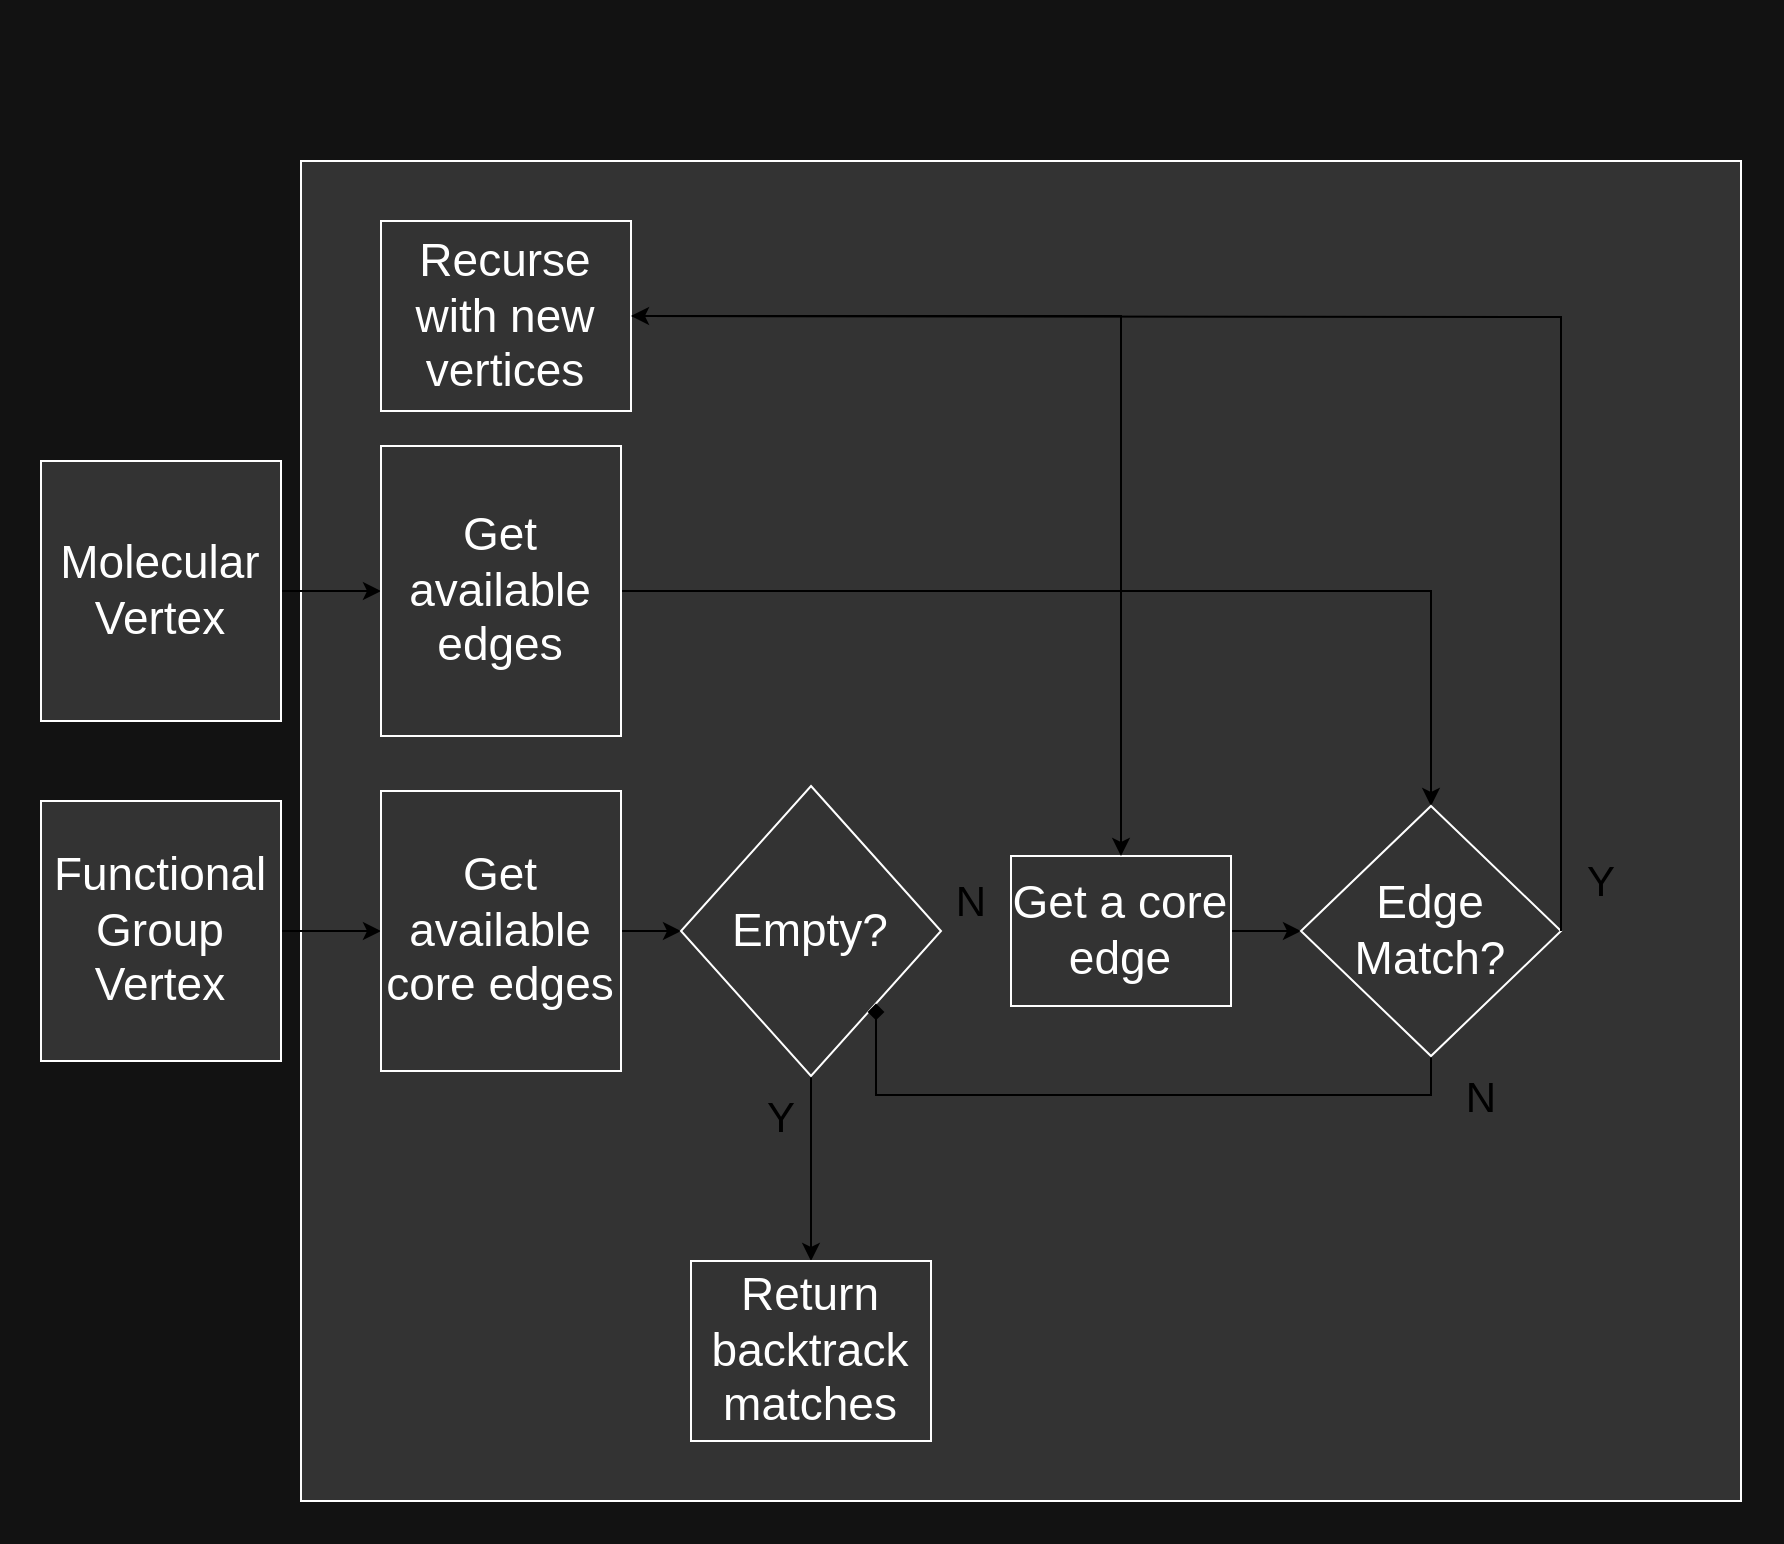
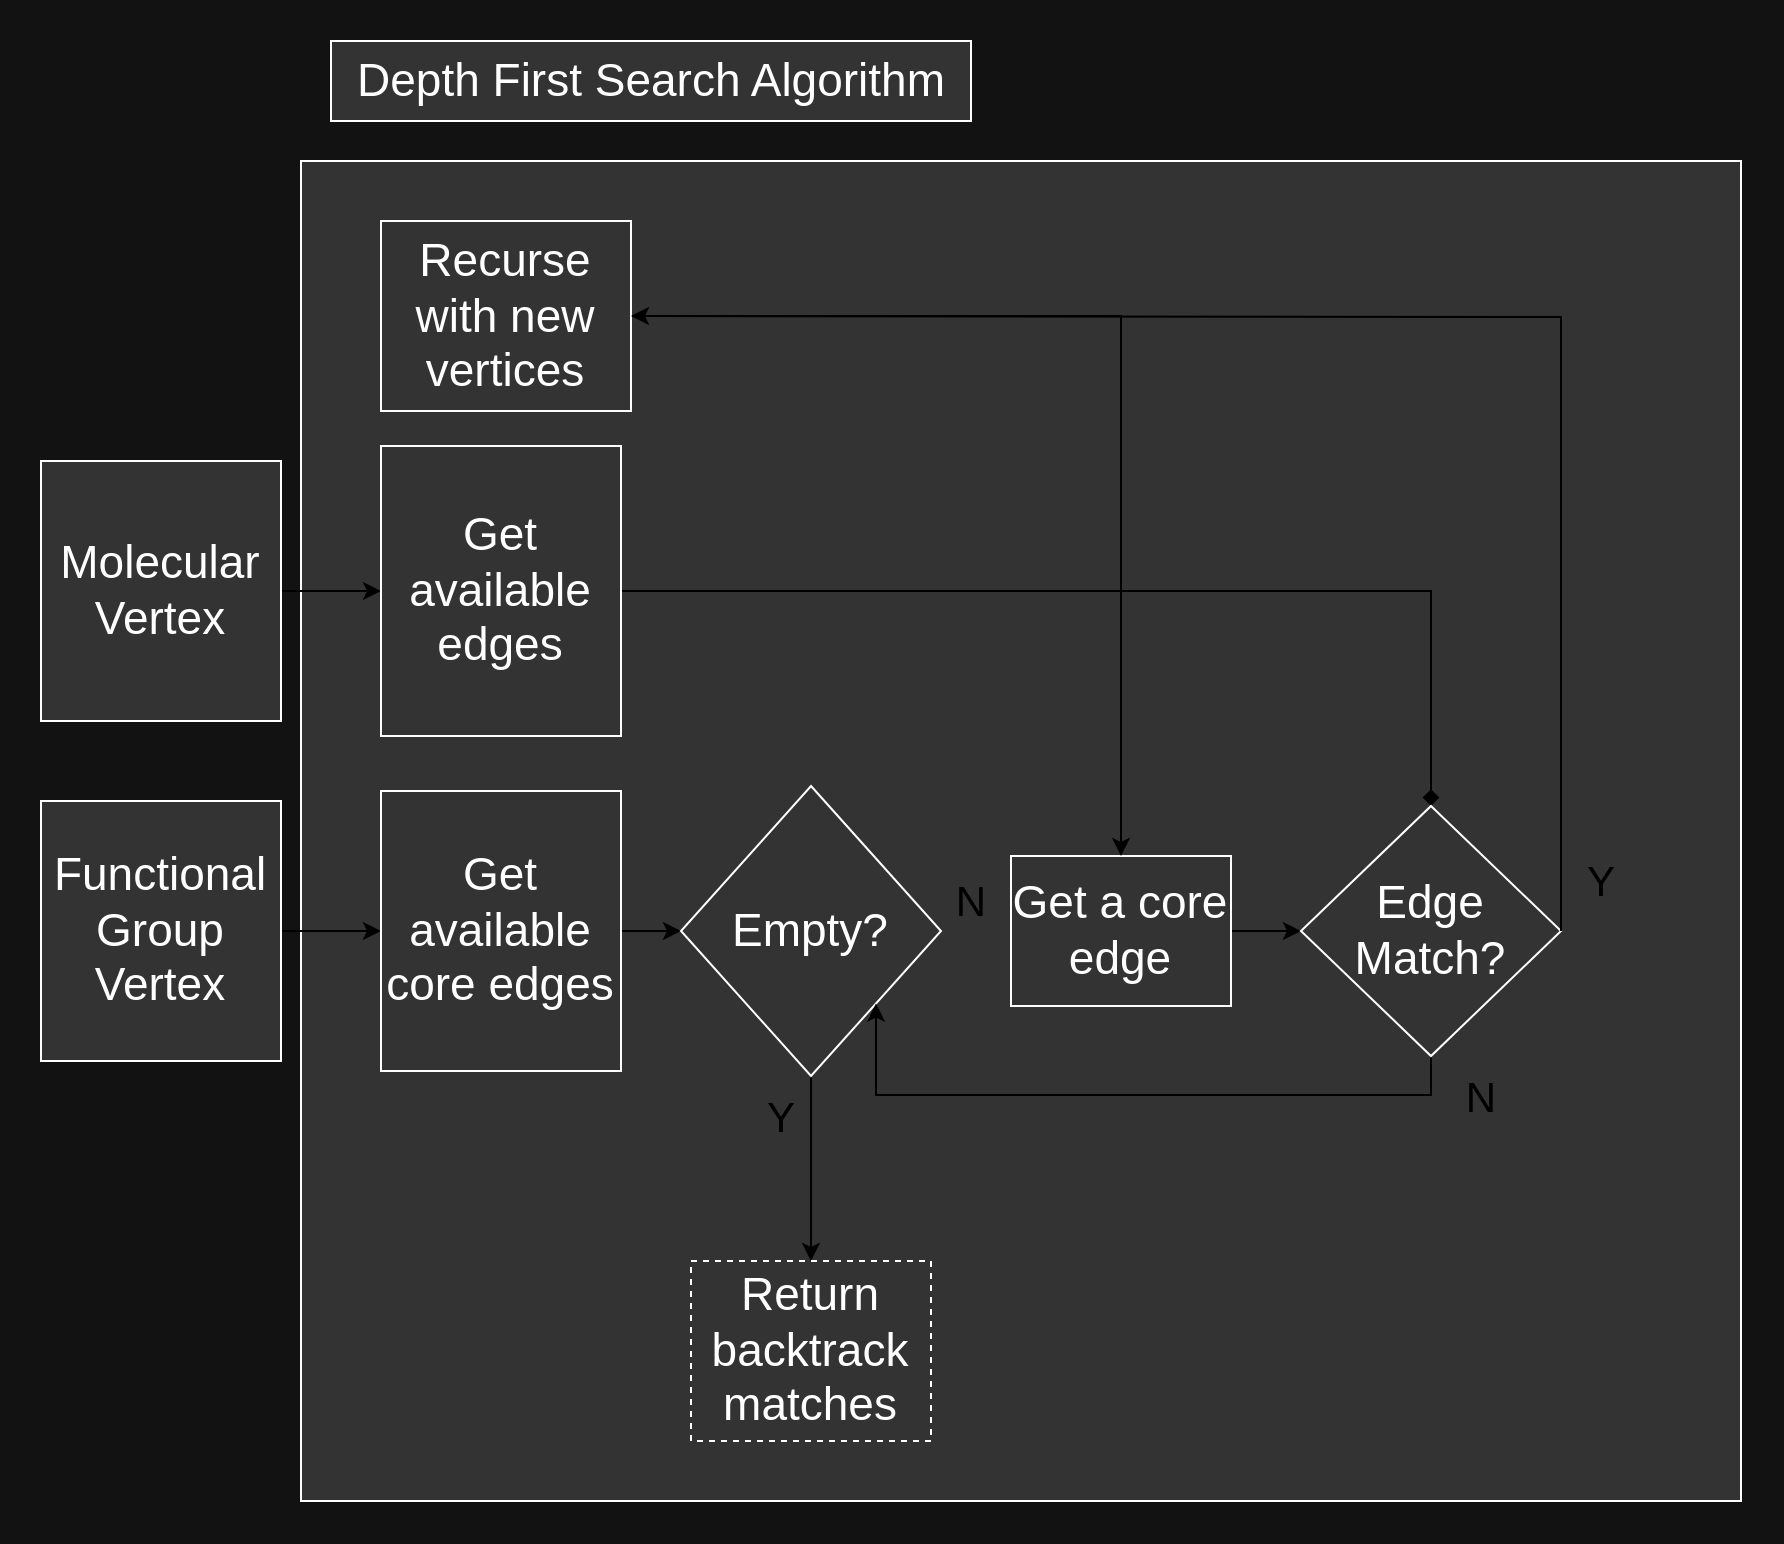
none -> (651, 81)
(1431, 791) -> (1431, 790)
(876, 1020) -> (876, 1018)
(811, 1351) -> (811, 1351)
